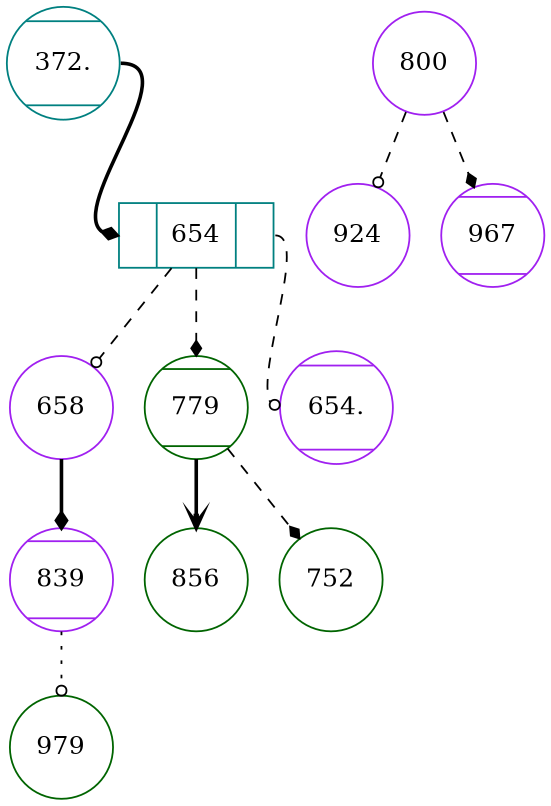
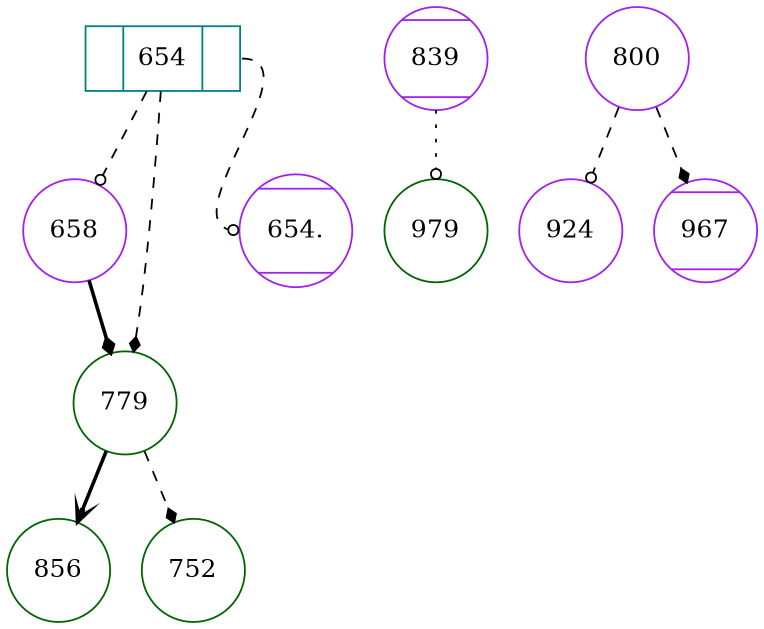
(63, 63) -> none
(196, 408) -> (125, 403)
(61, 486) -> (98, 309)
